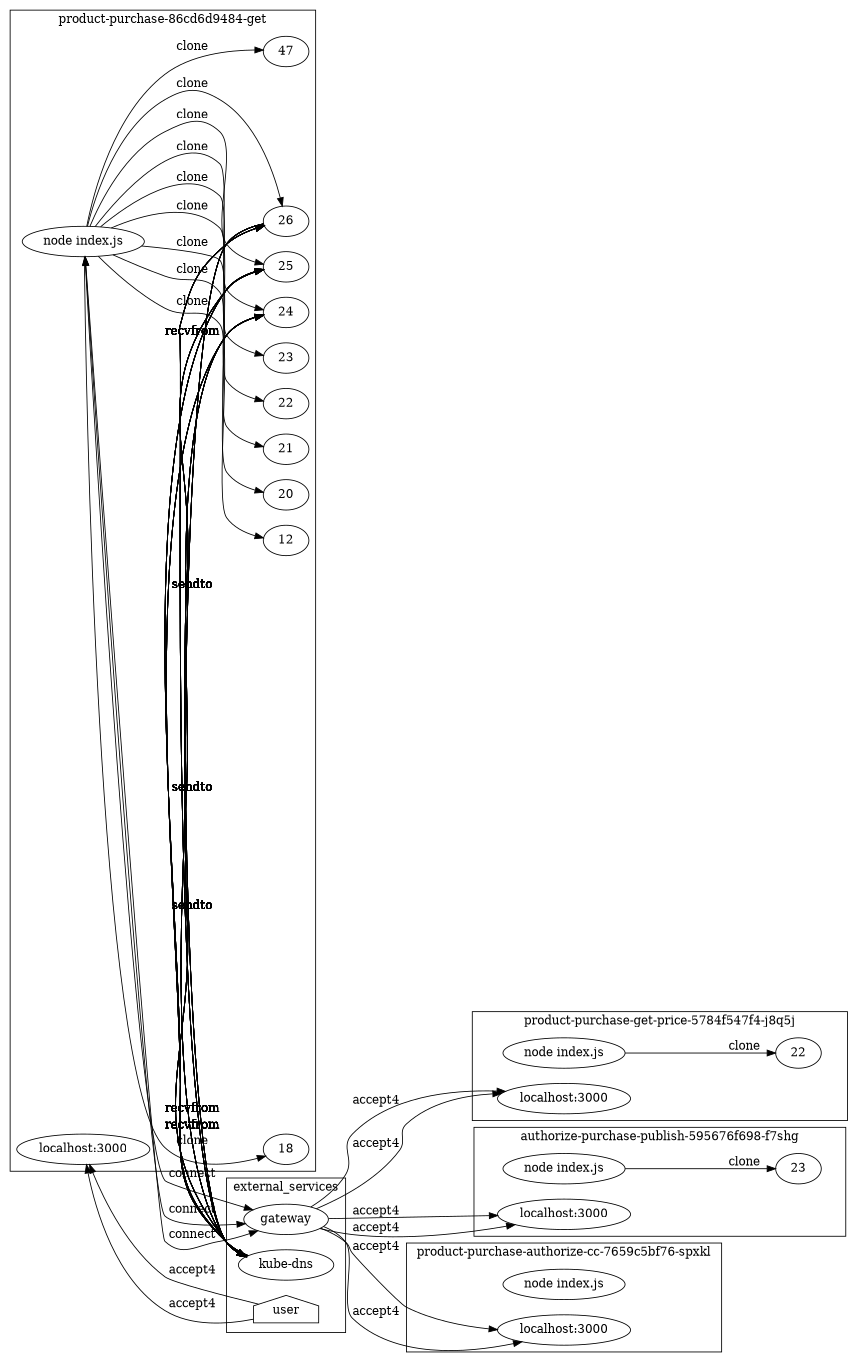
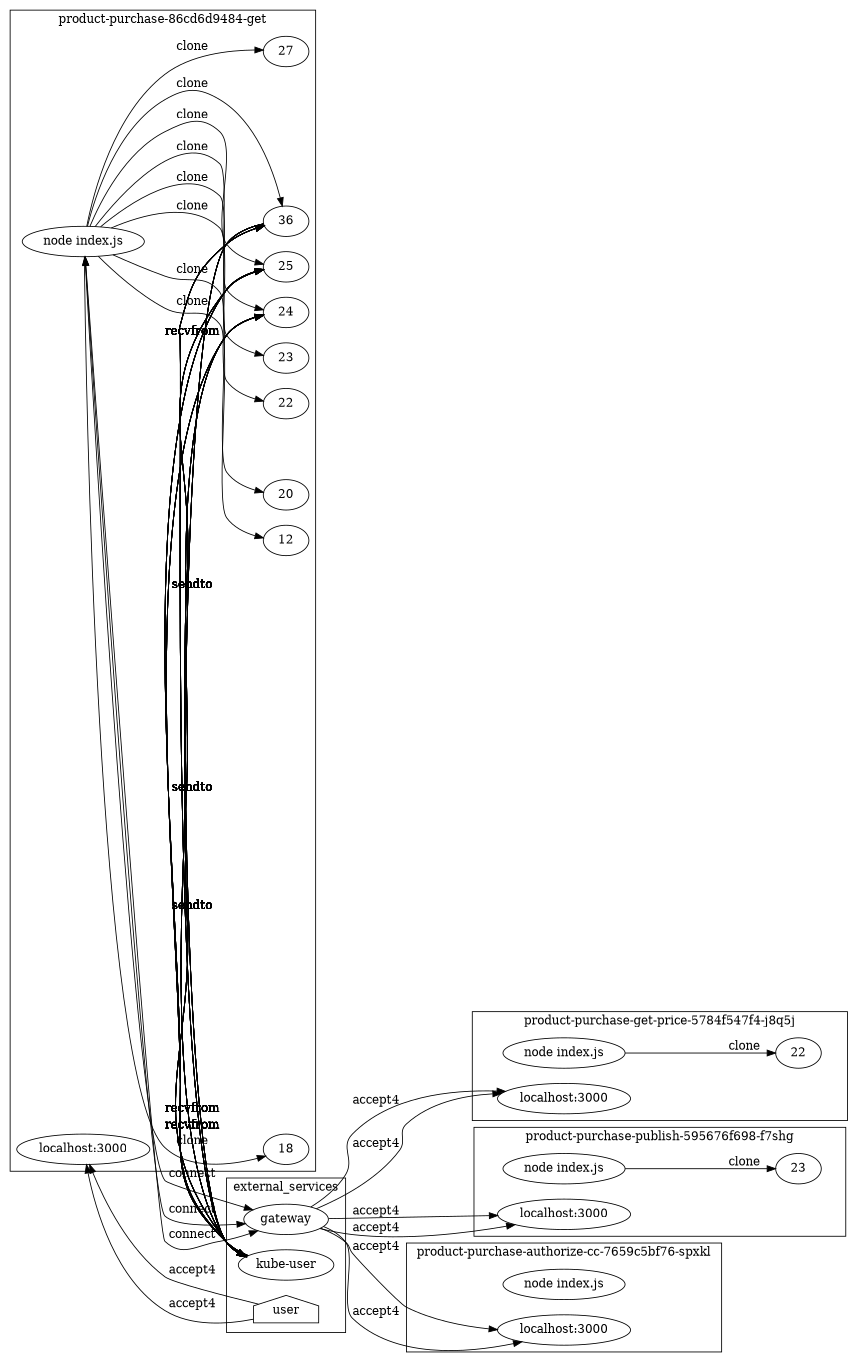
(286, 52) -> (286, 52)
(286, 221) -> (286, 221)
(286, 449) -> none
(660, 1137) -> (660, 1137)
(286, 1265) -> (286, 1265)
